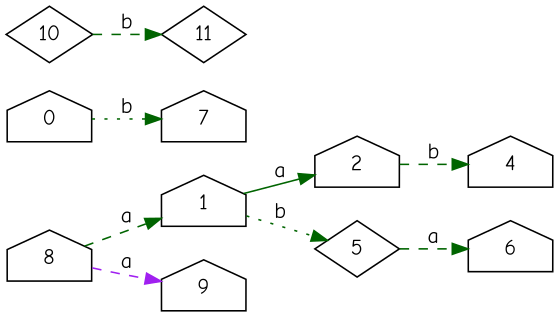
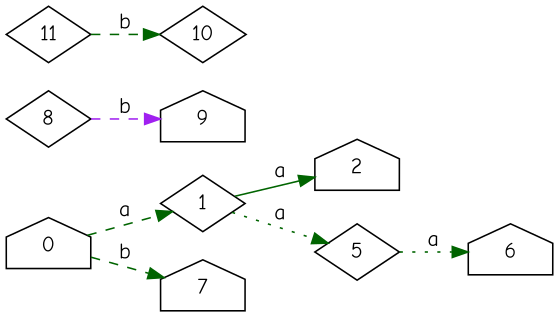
(119, 34) -> (117, 34)
(119, 119) -> (120, 265)
(511, 164) -> none
(204, 203) -> (203, 203)
(280, 212) -> (280, 214)
(115, 235) -> (122, 226)
(426, 249) -> (426, 252)
(49, 258) -> (49, 119)
(127, 262) -> (125, 107)
